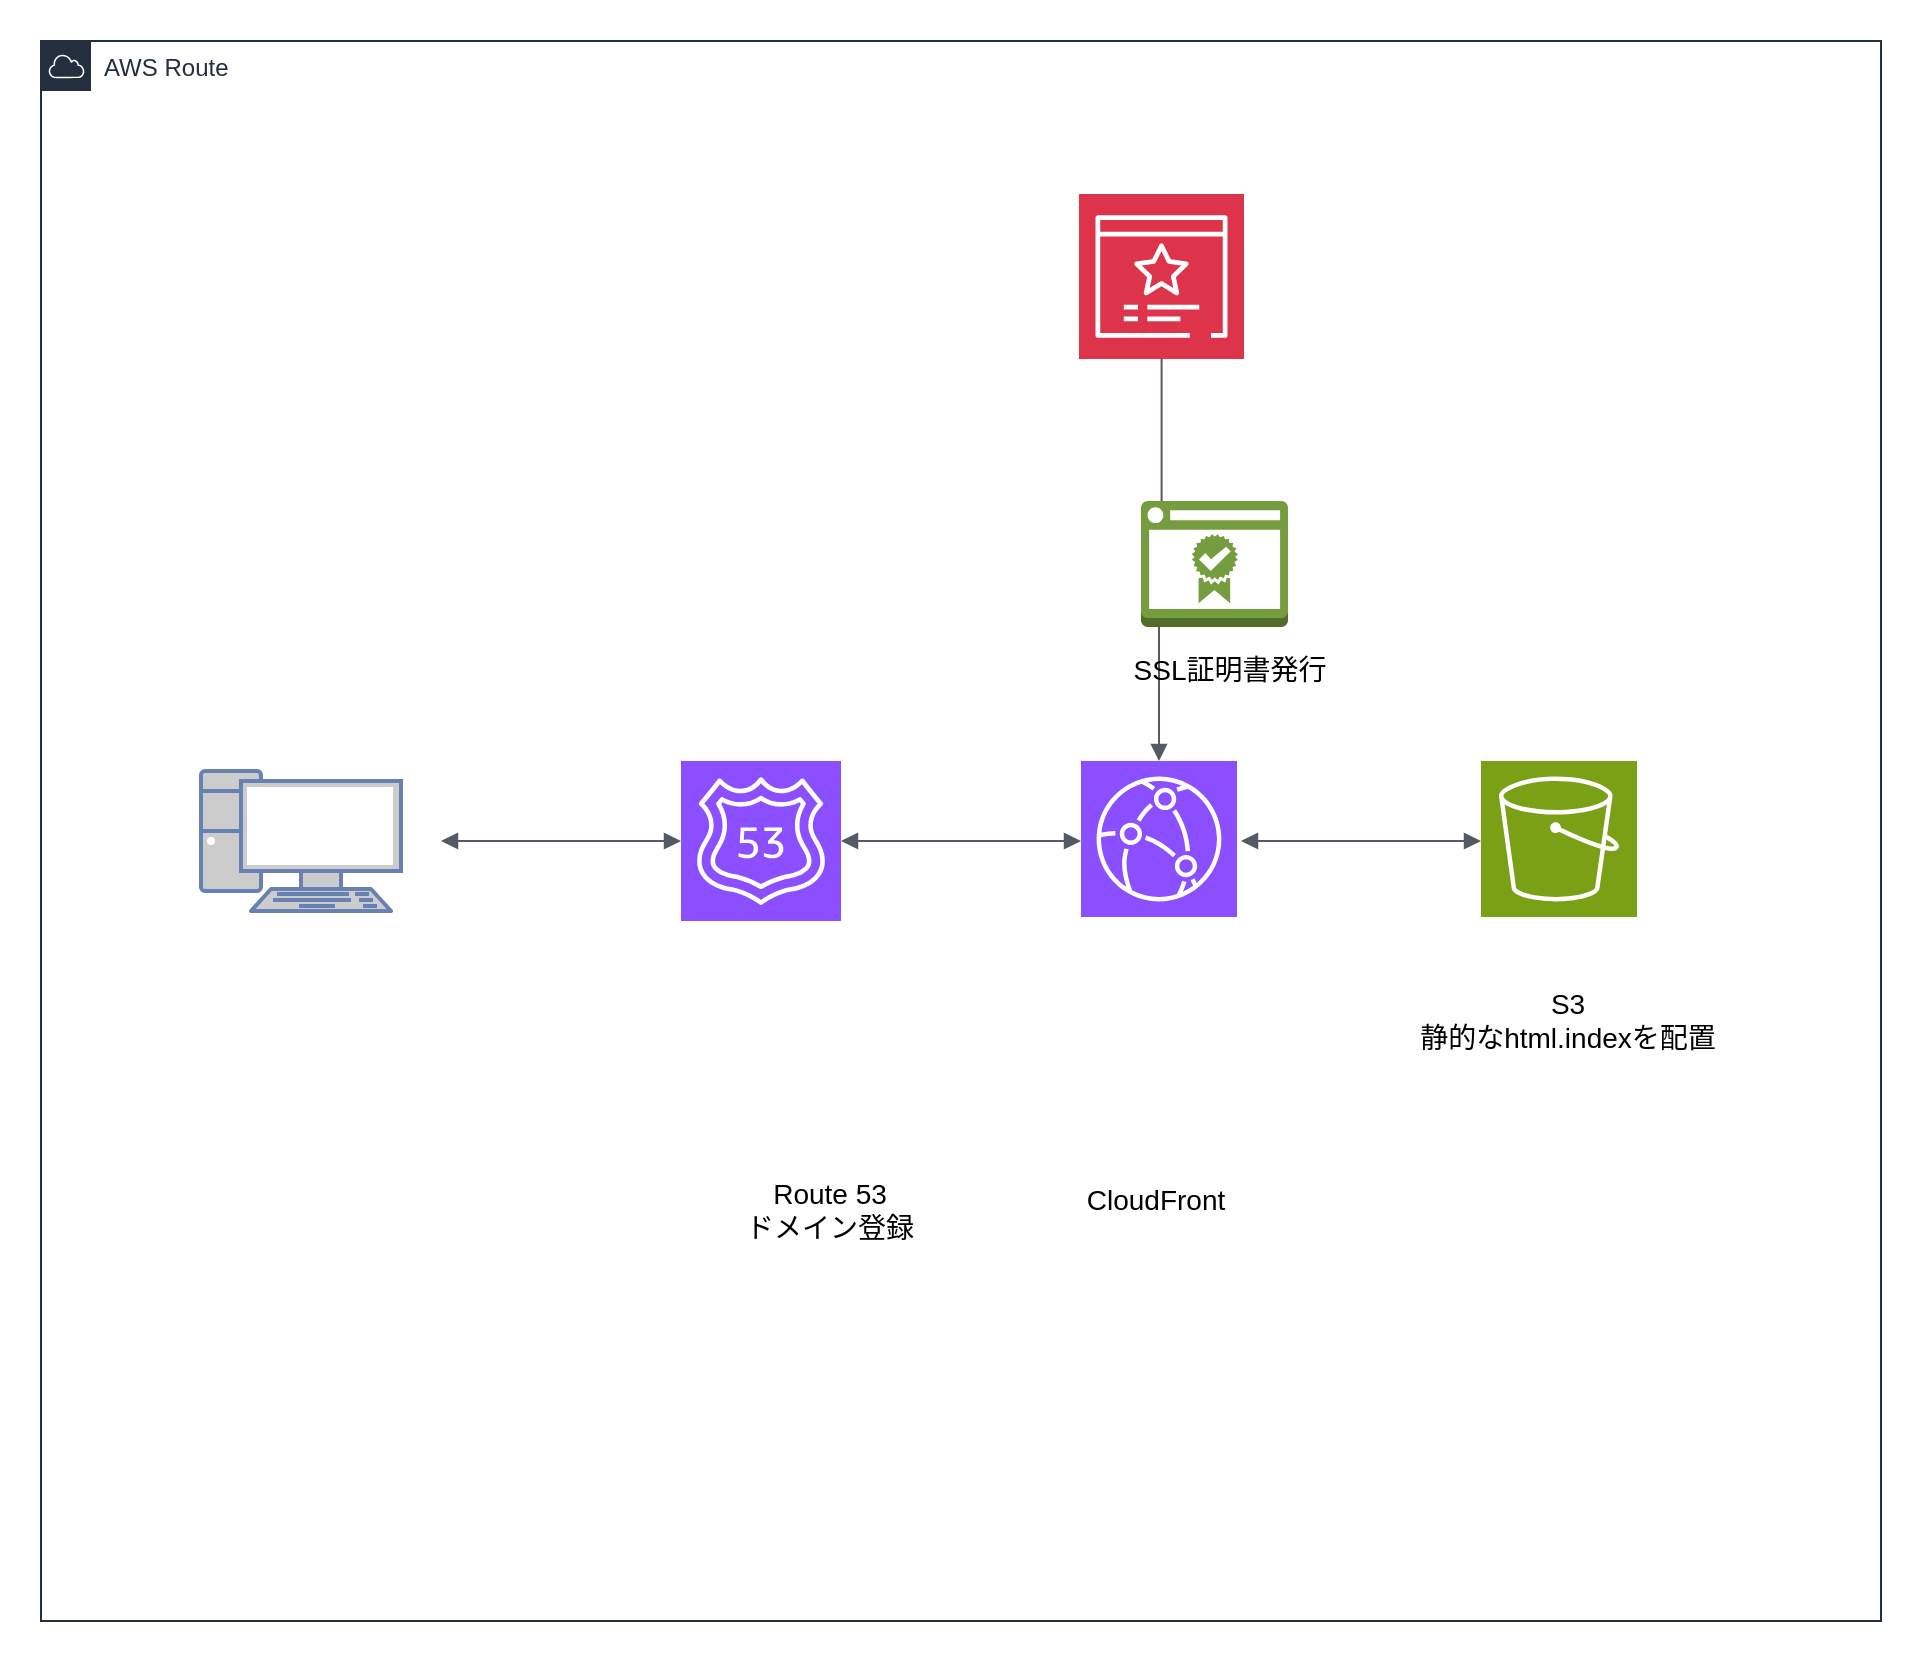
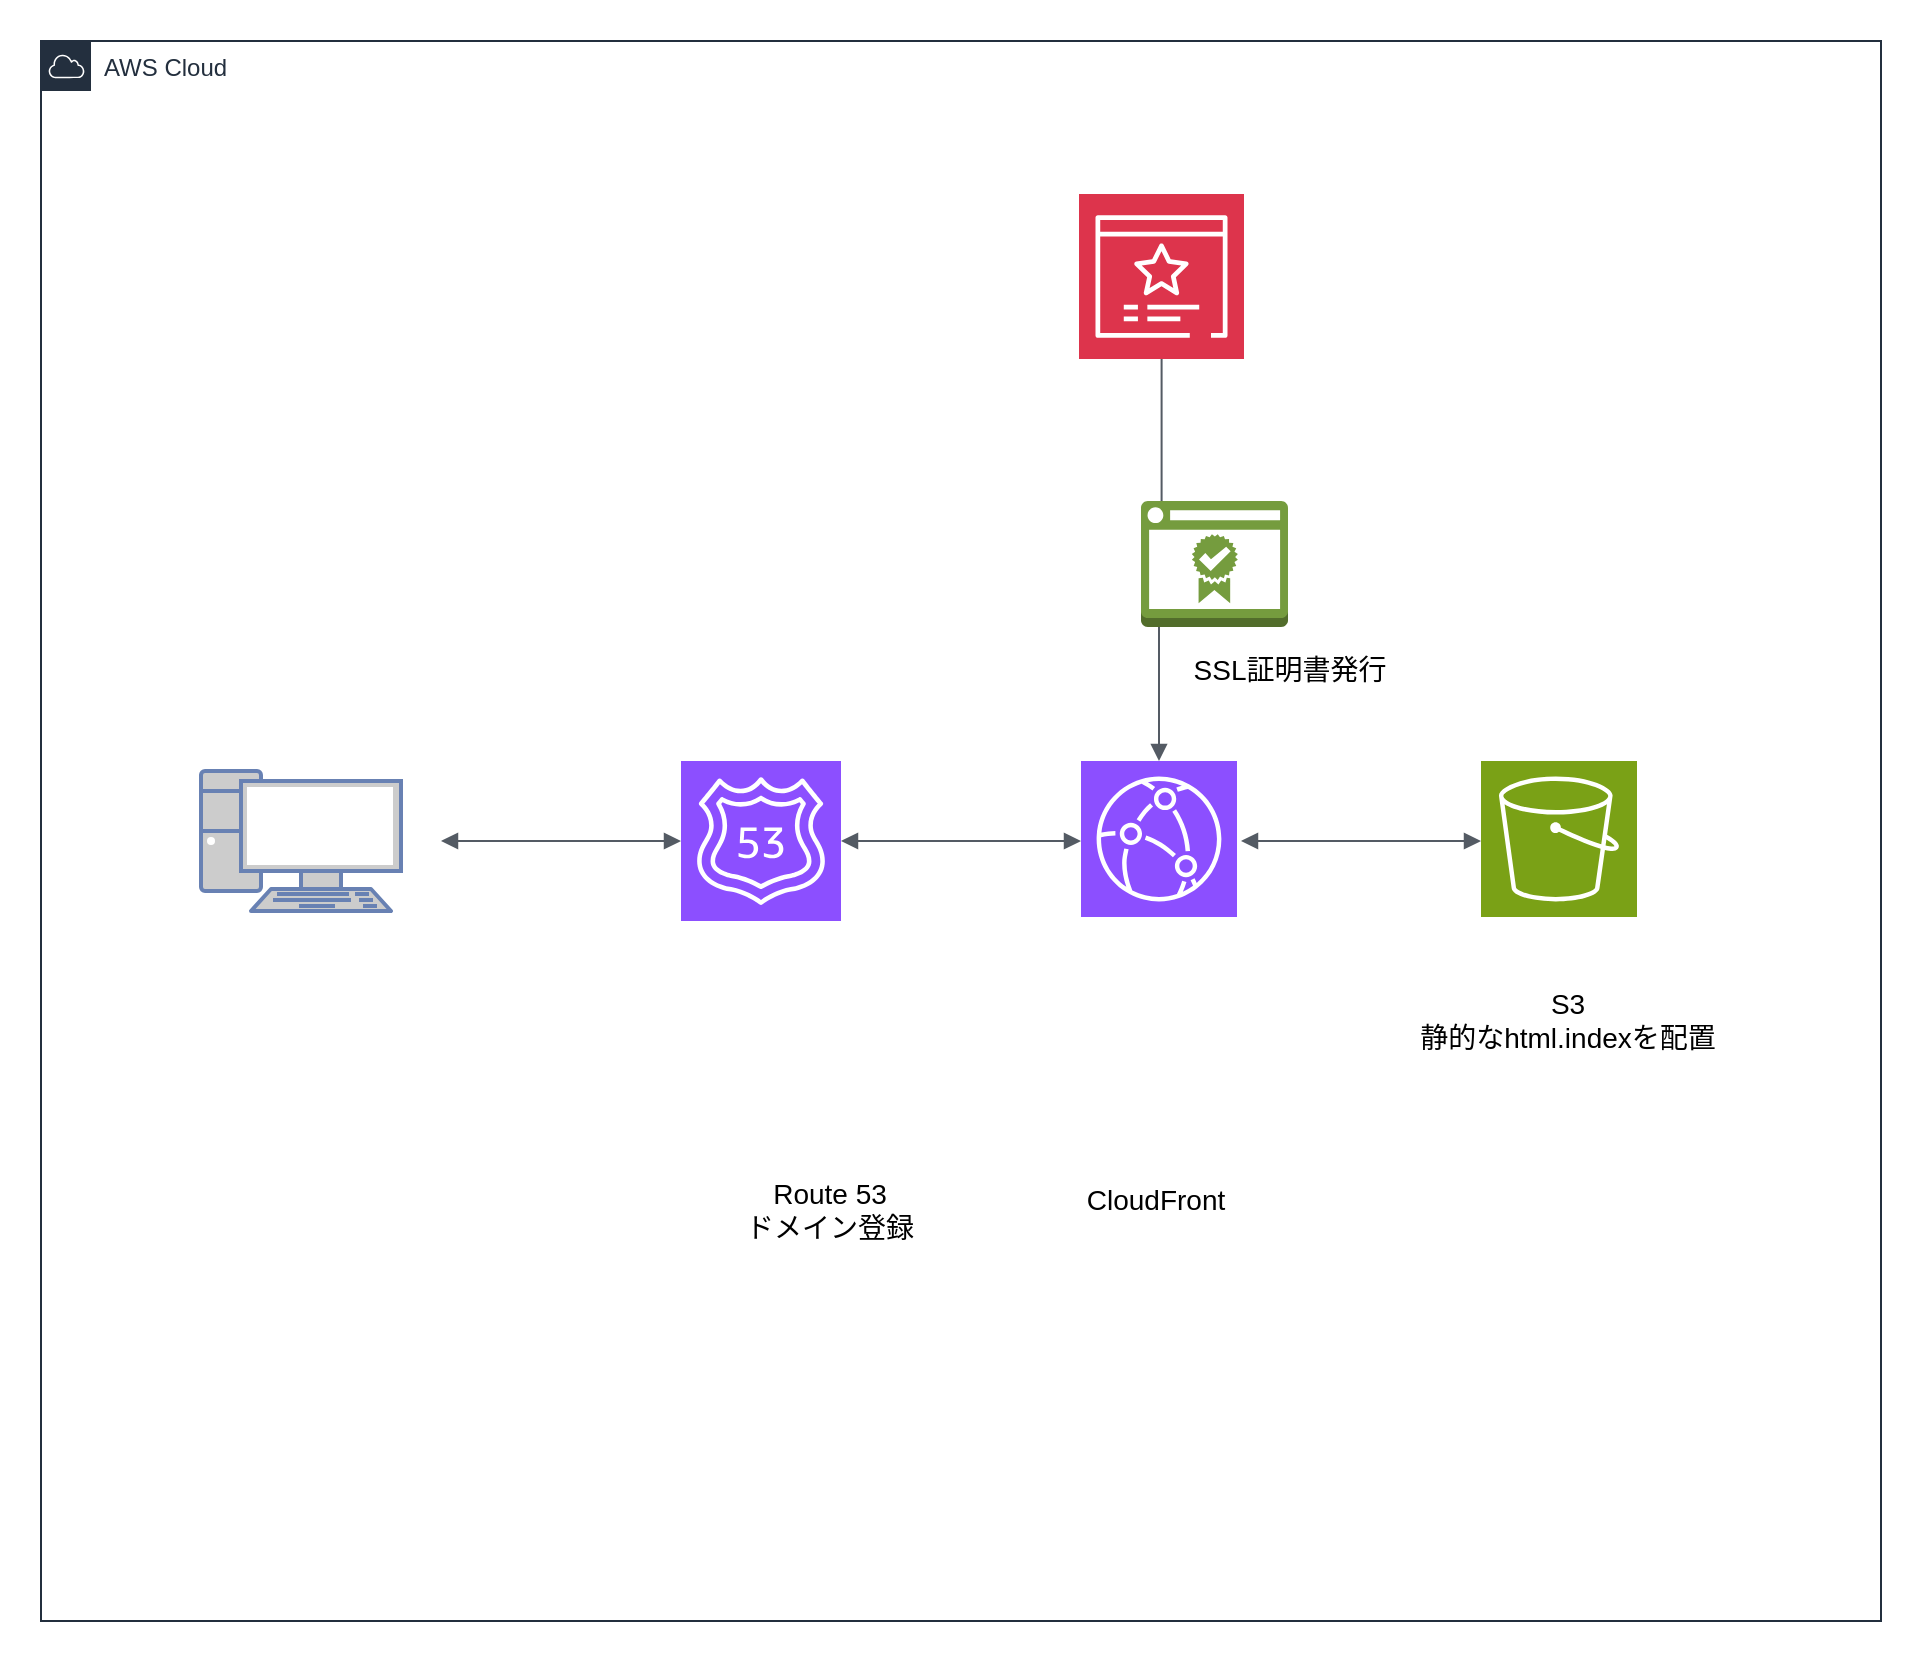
(162, 69) -> (159, 69)
(1231, 671) -> (1291, 671)
